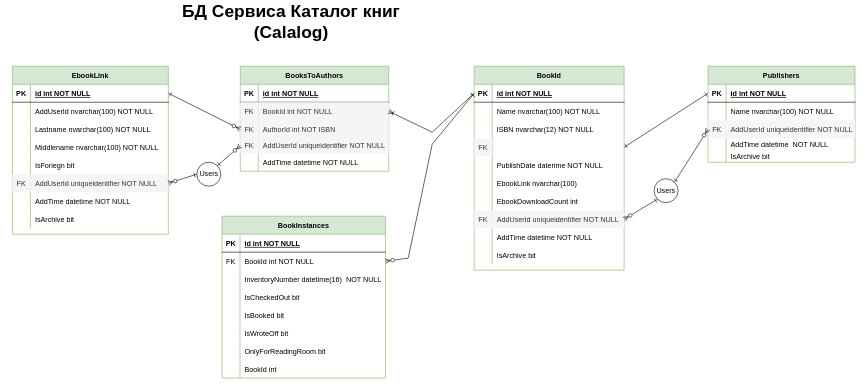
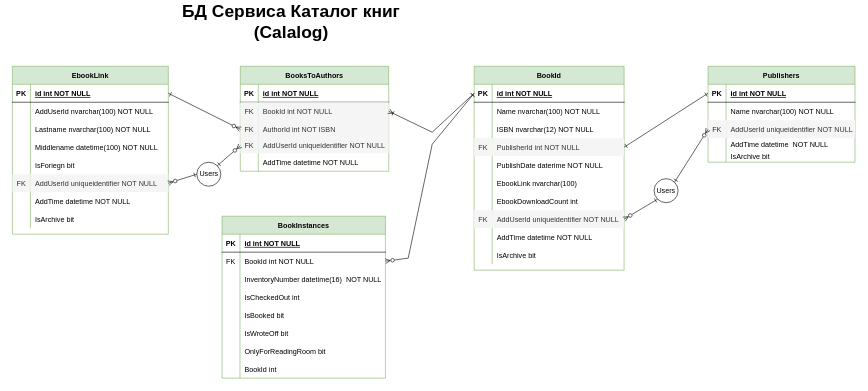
none -> (558, 147)
(97, 148) -> (96, 148)
(275, 298) -> (275, 298)
